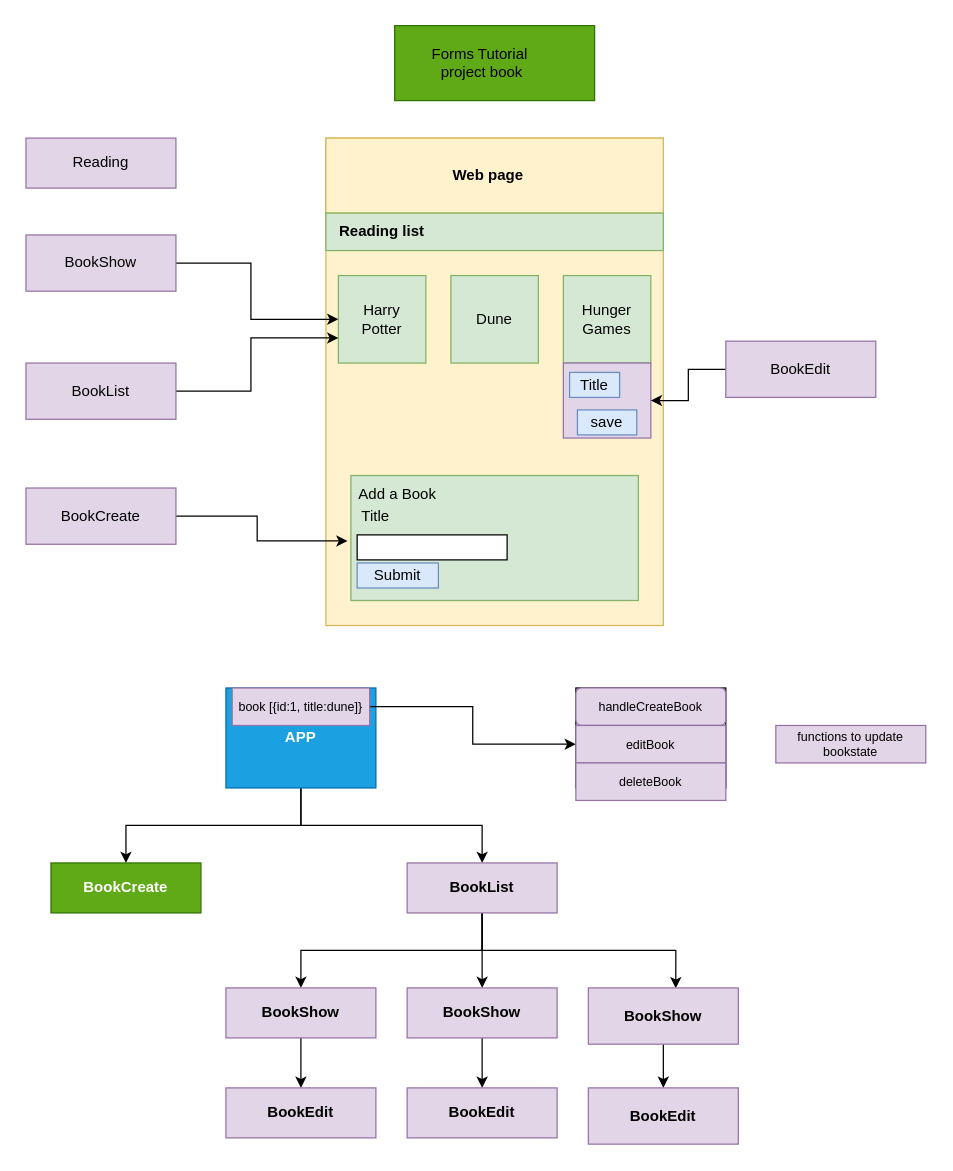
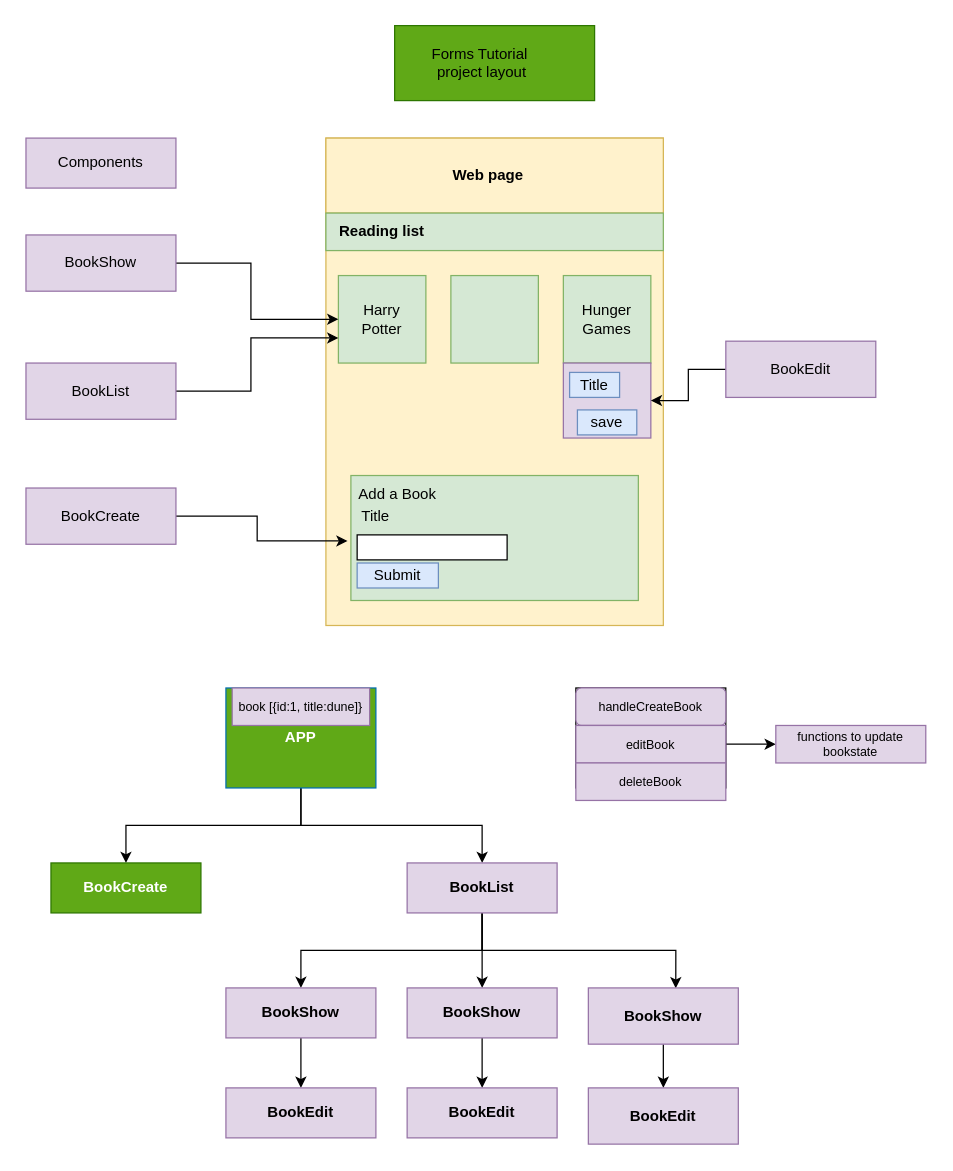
(482, 63) -> (482, 63)
(101, 163) -> (101, 163)
(494, 319) -> none
(473, 721) -> none
(301, 738) -> (301, 738)
none -> (747, 744)
